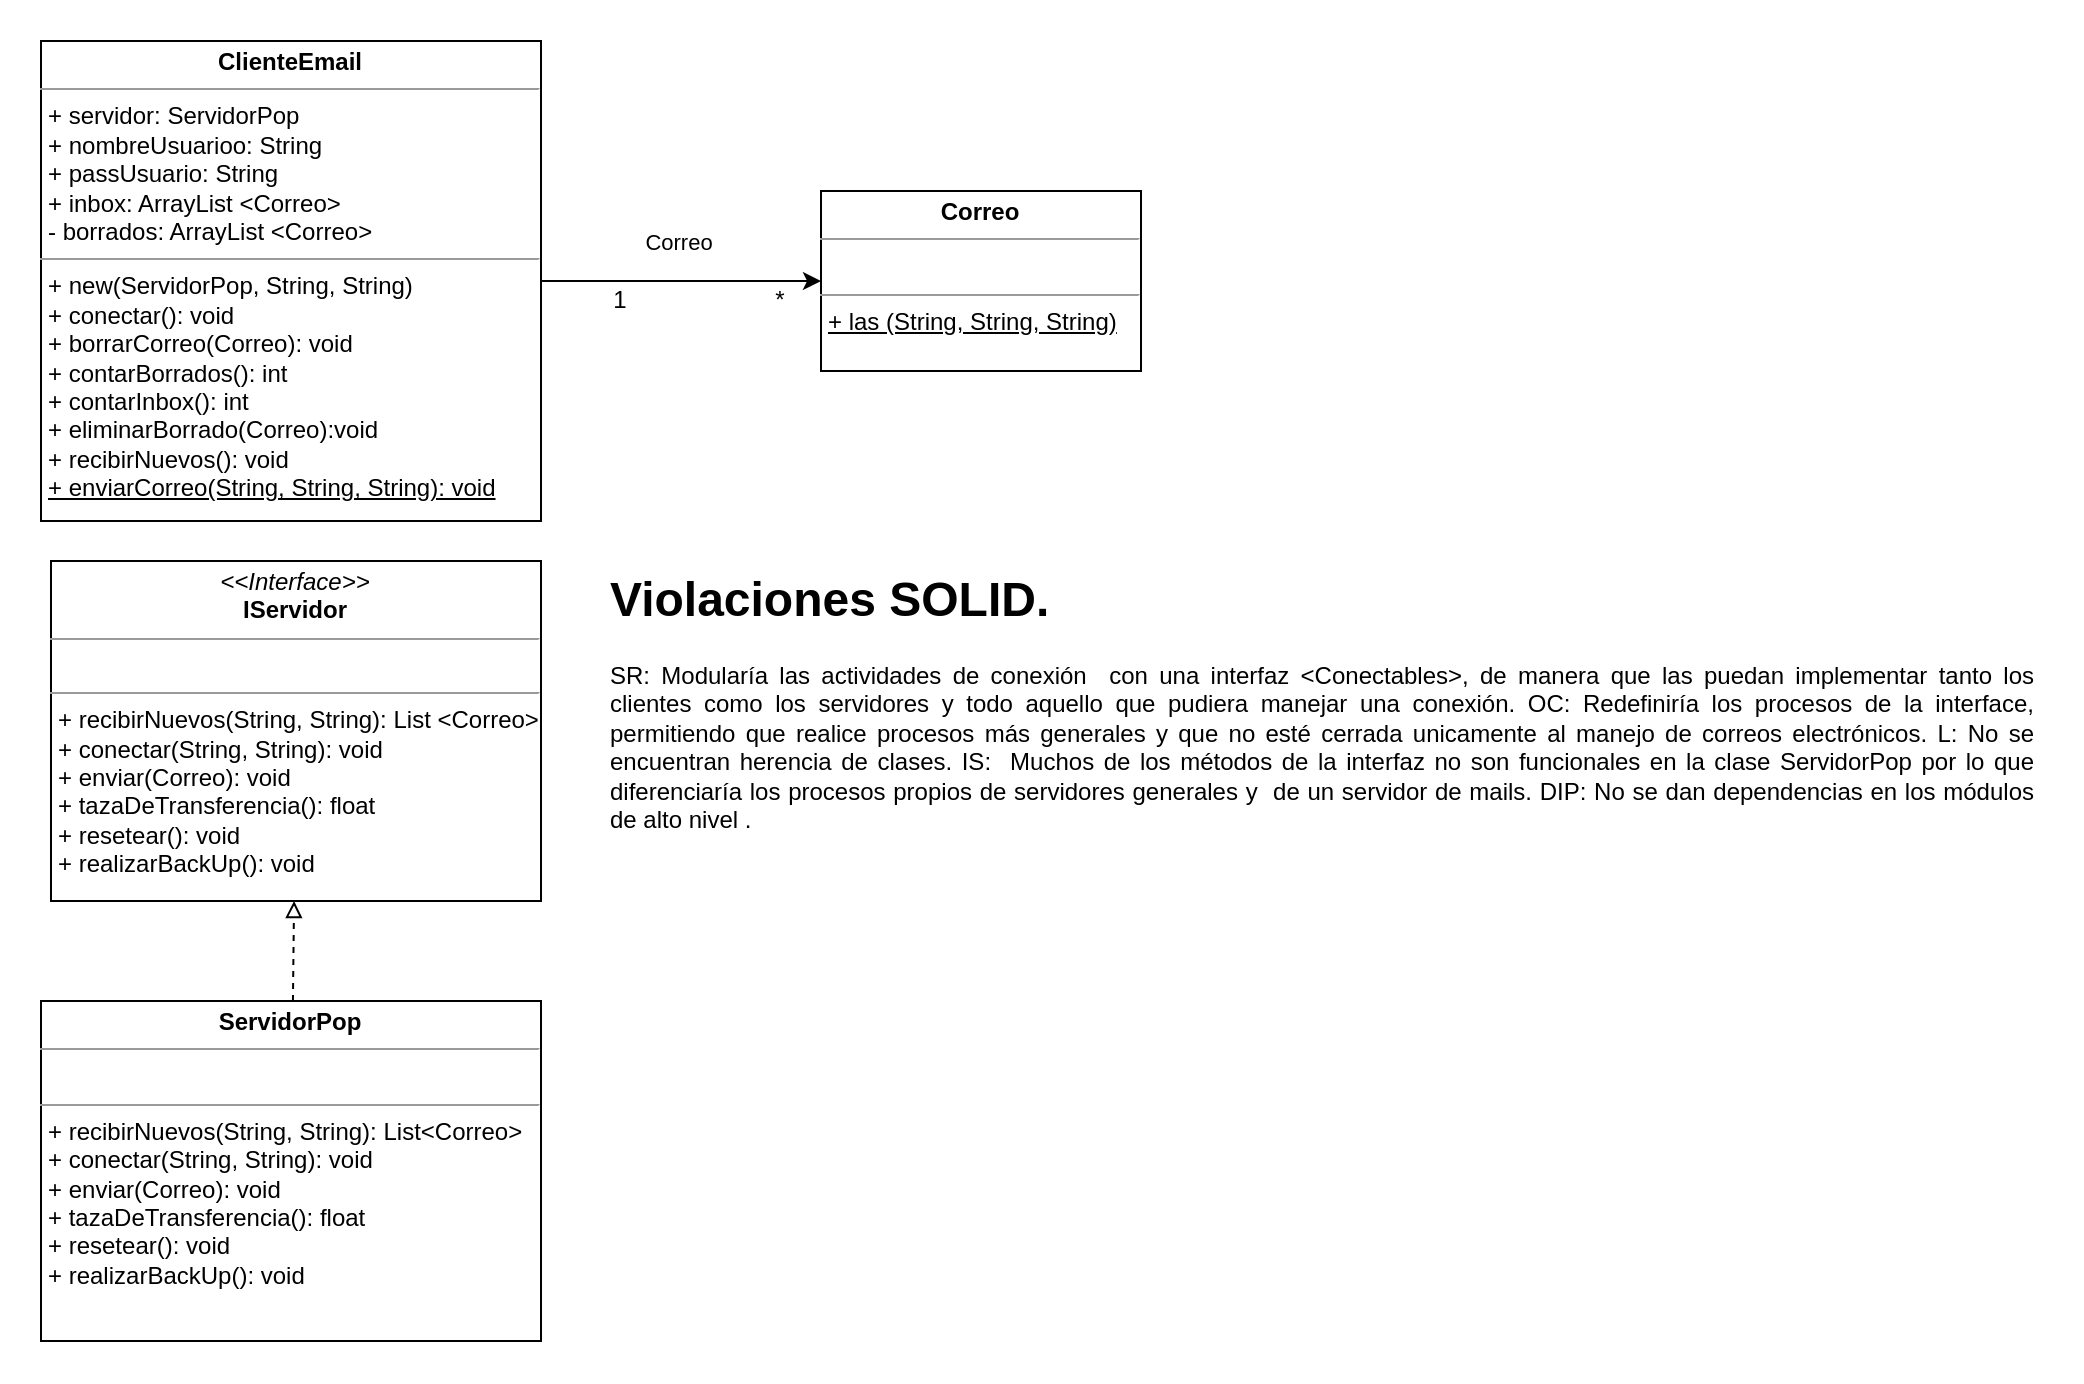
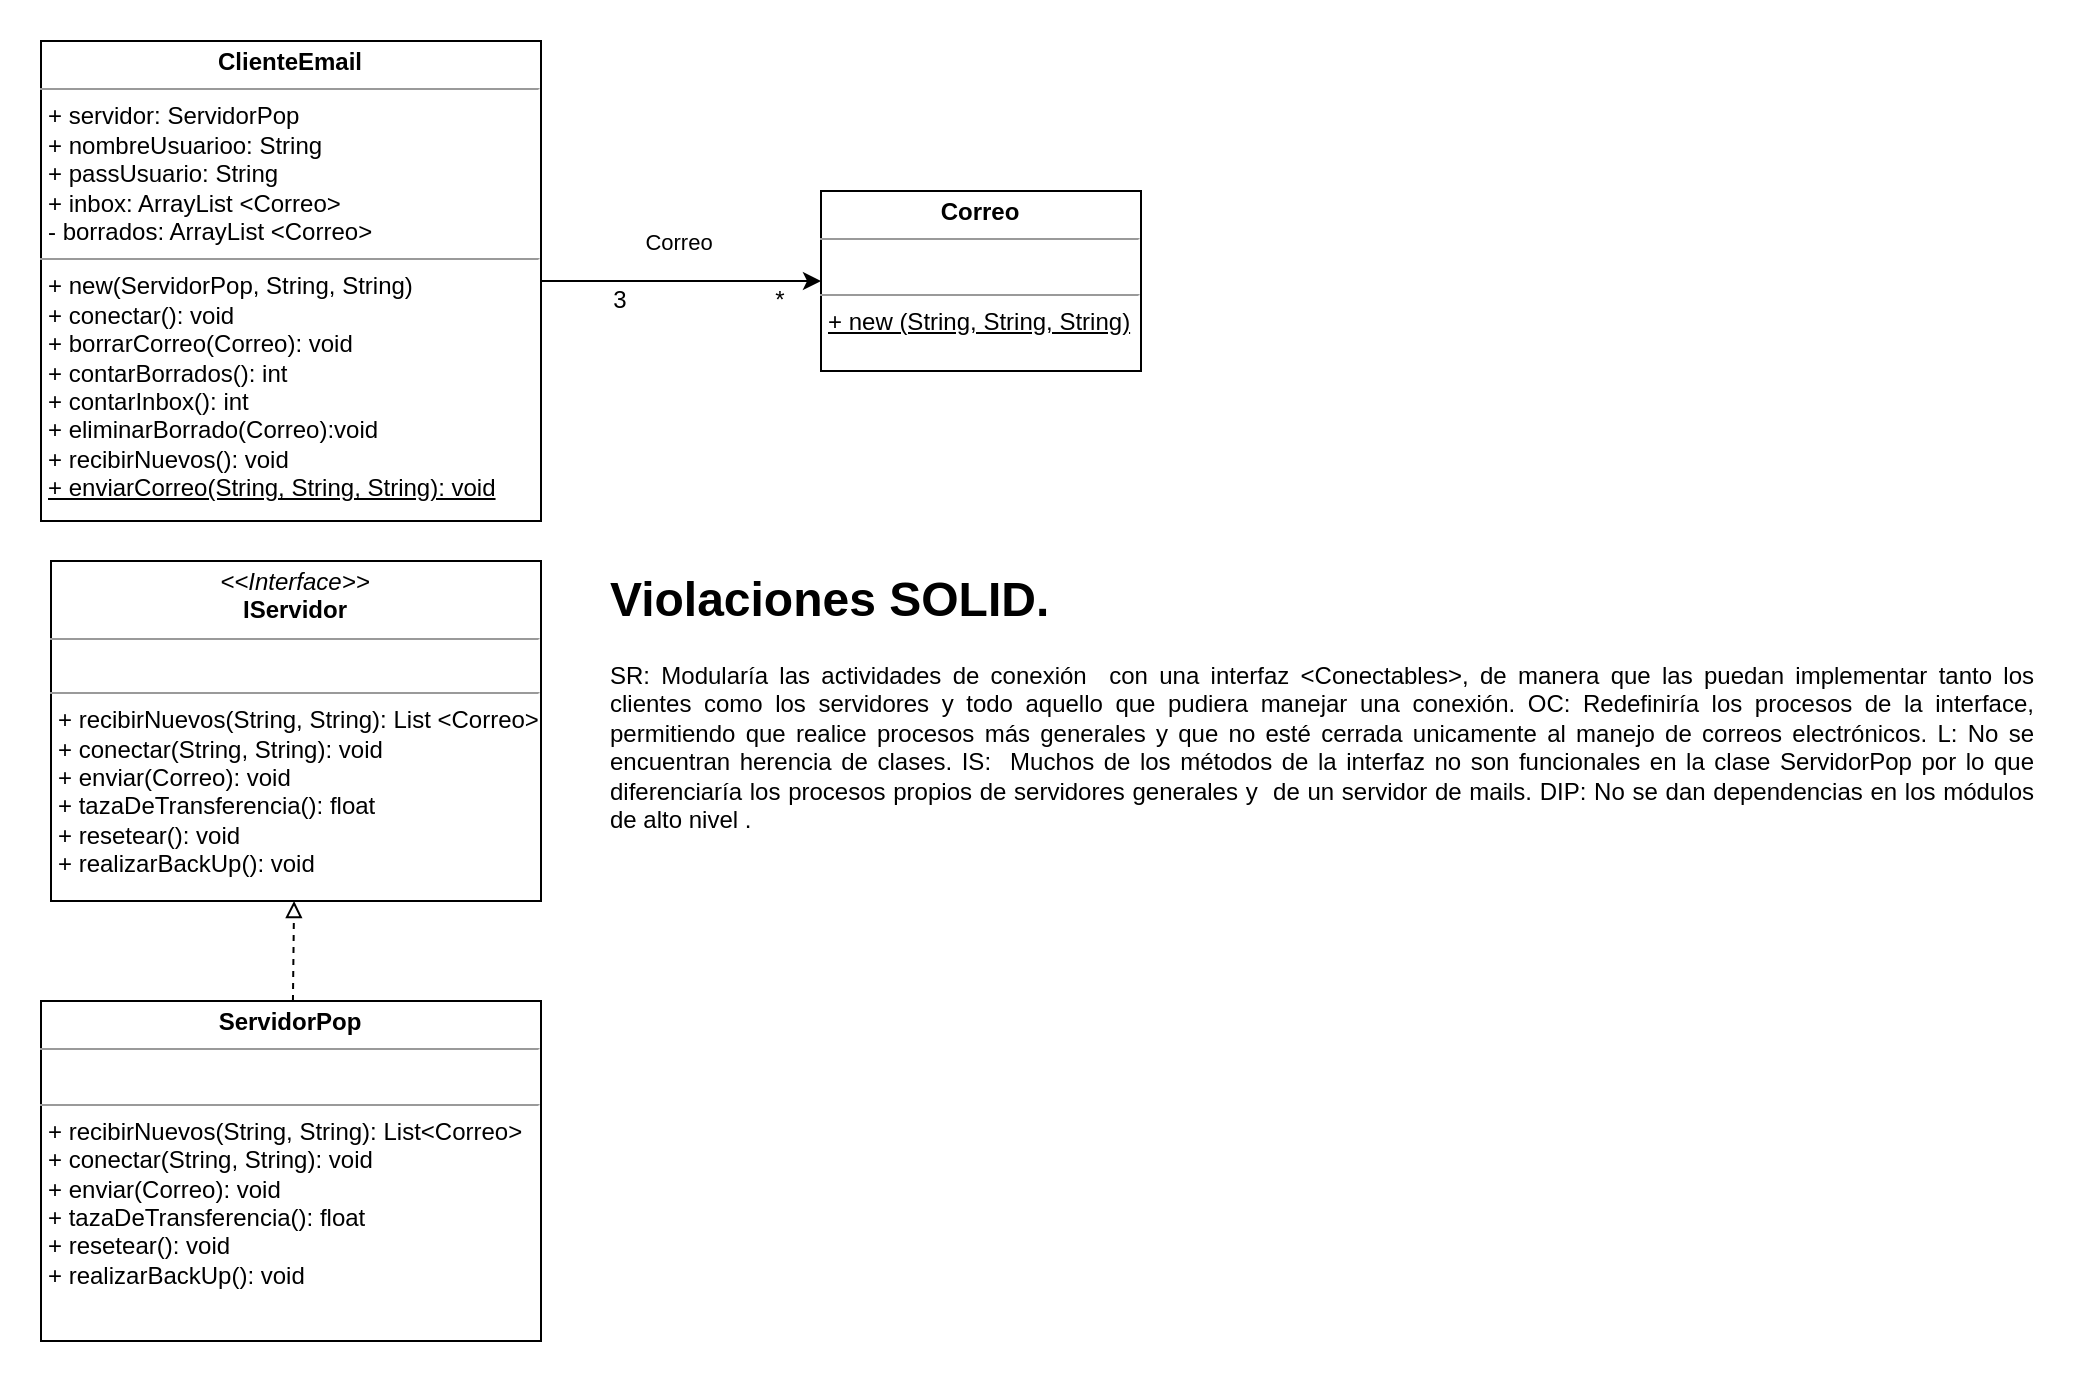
(991, 220) -> (995, 220)
(621, 301) -> (621, 301)
